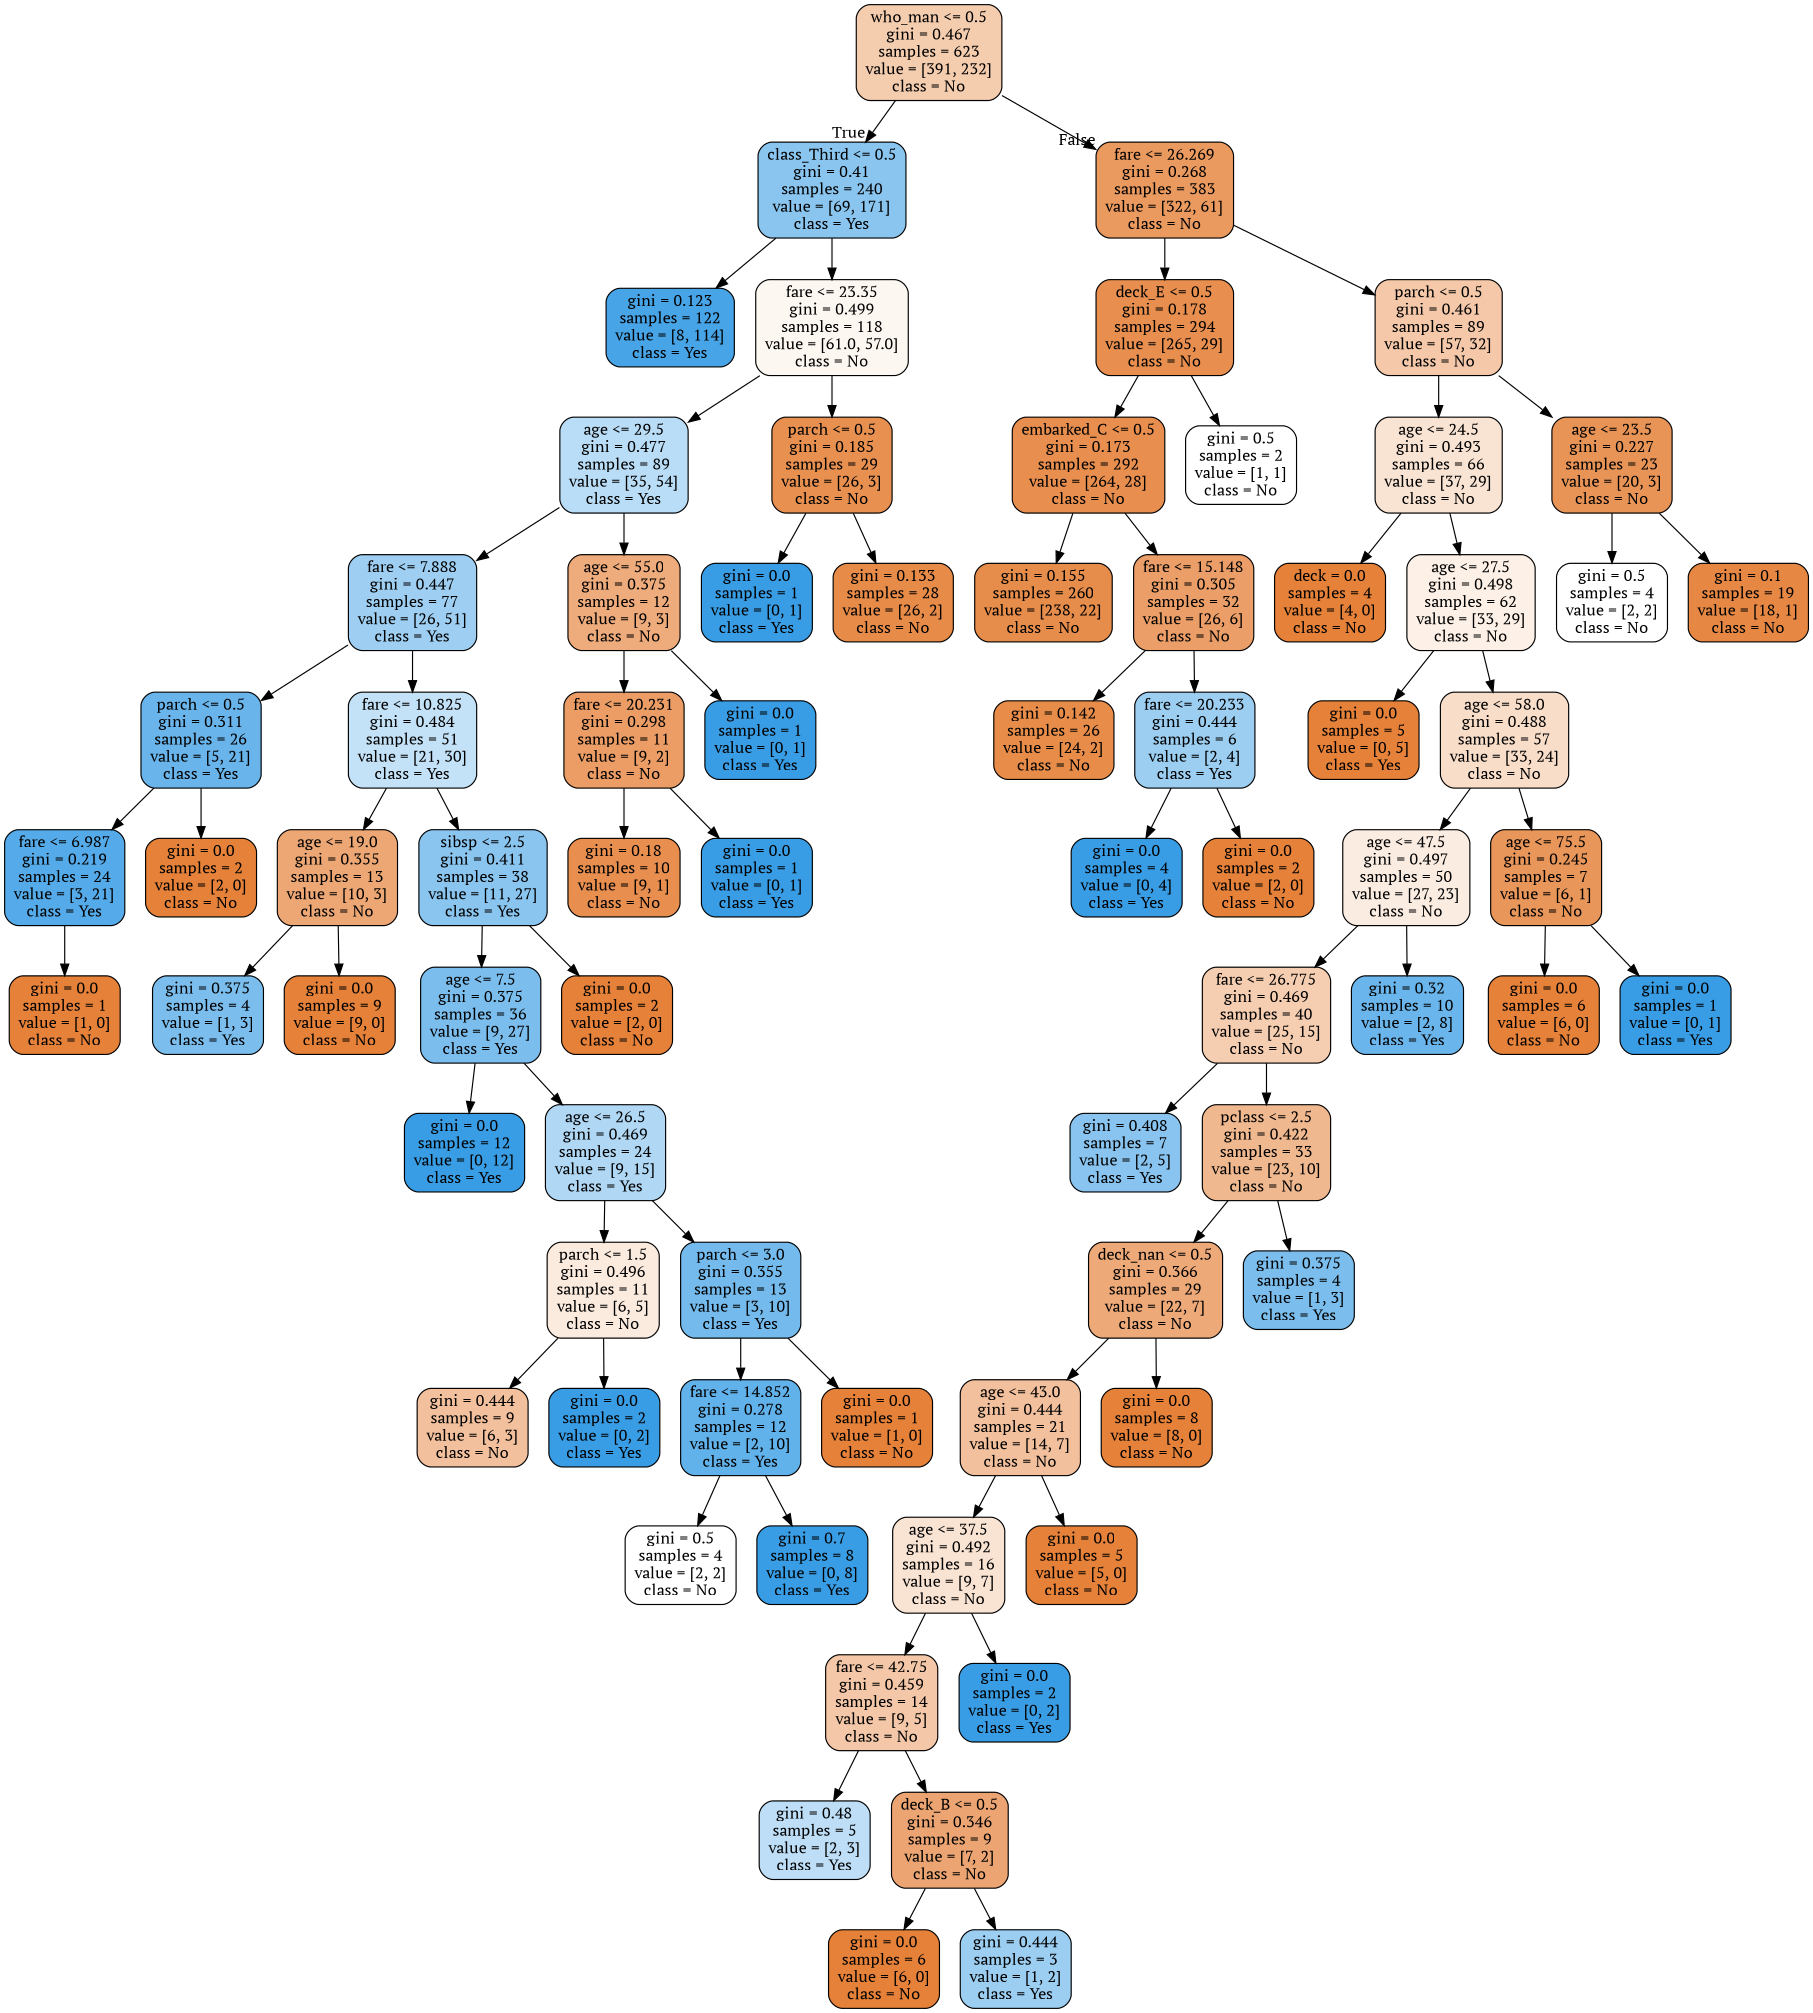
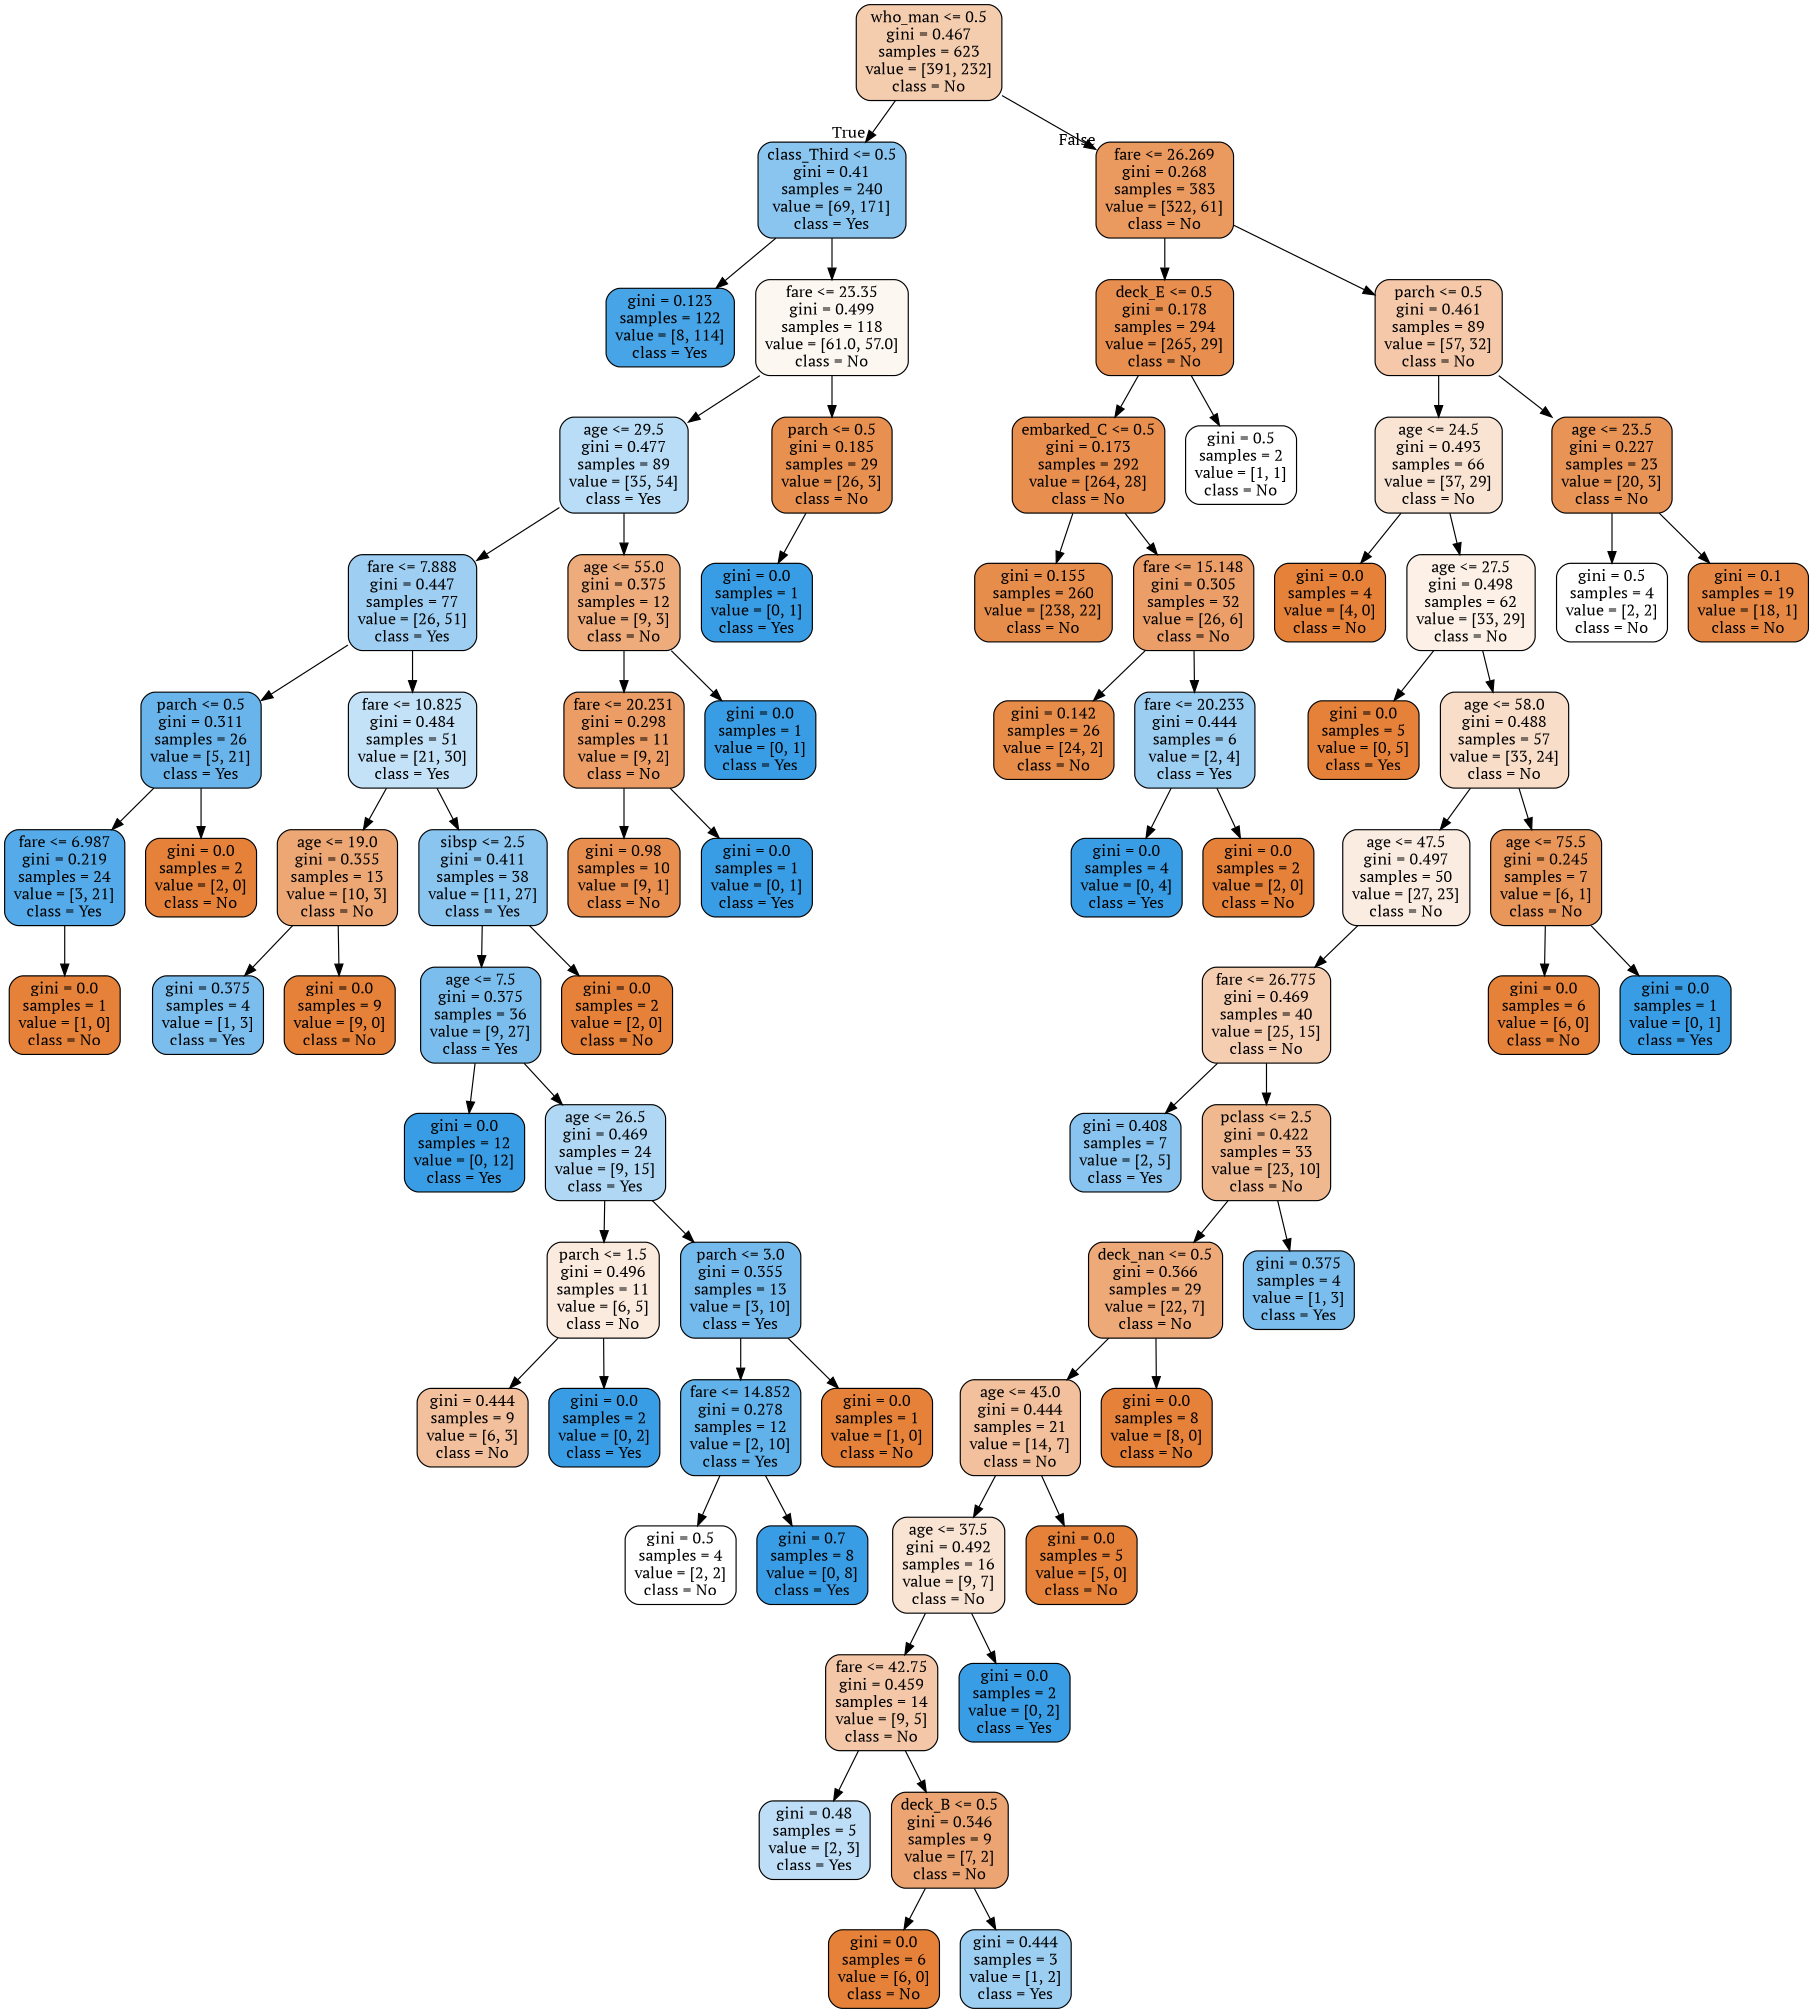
(893, 603) -> none
(1330, 603) -> (1330, 603)
(624, 878) -> (624, 878)
(1407, 1015) -> none
